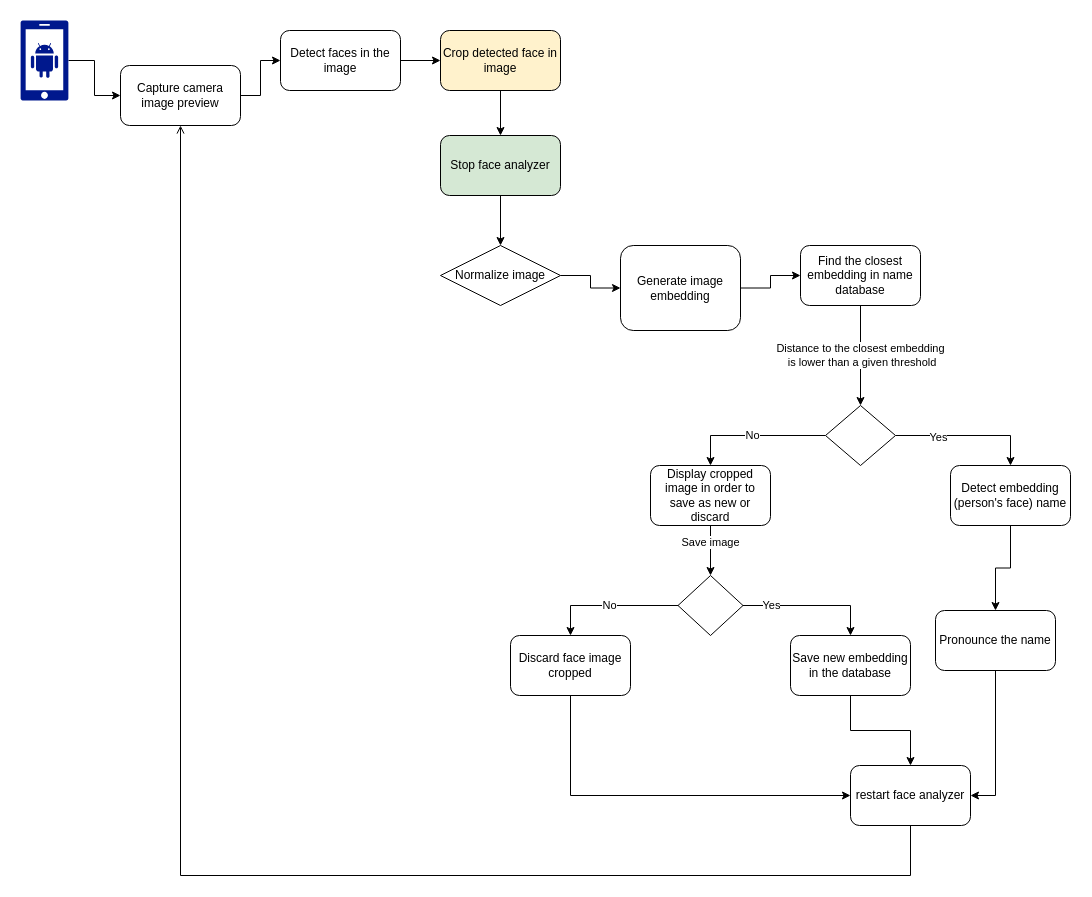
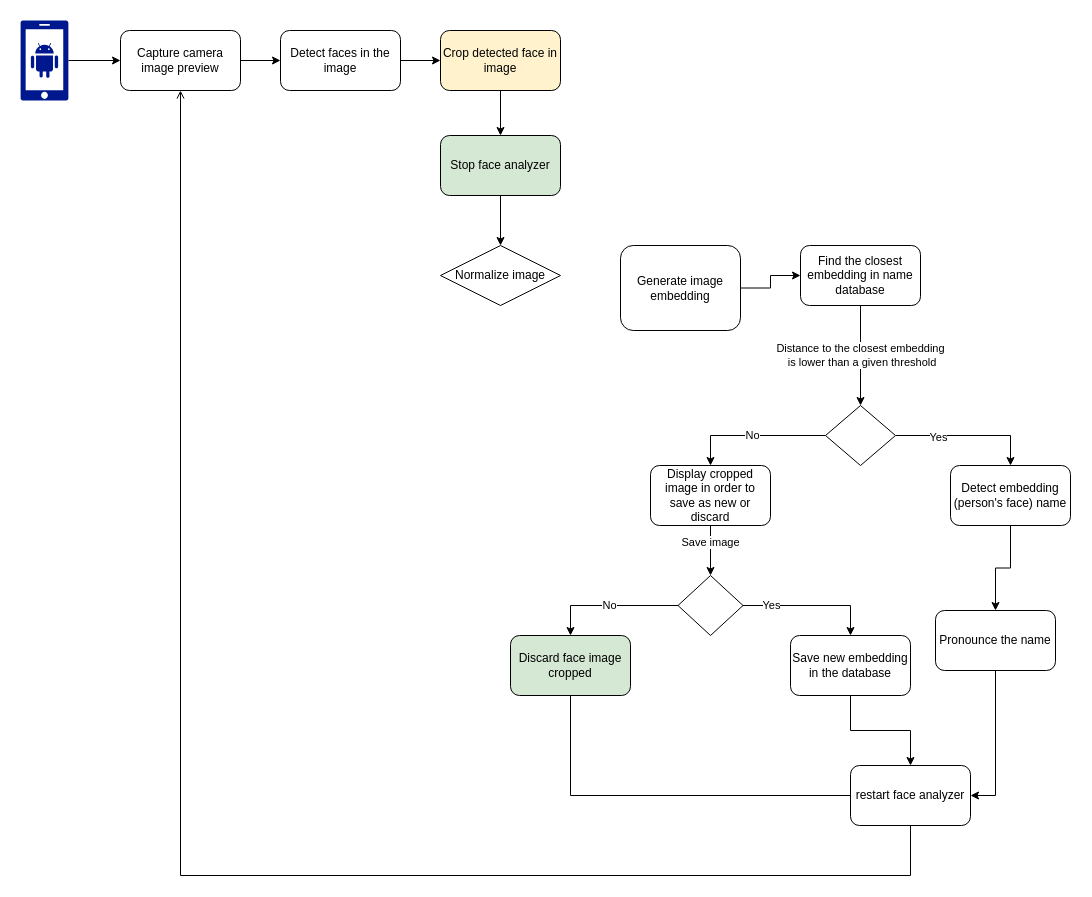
(181, 96) -> (181, 61)
(591, 278) -> none
(571, 666) -> (571, 666)
(842, 796) -> (844, 796)
